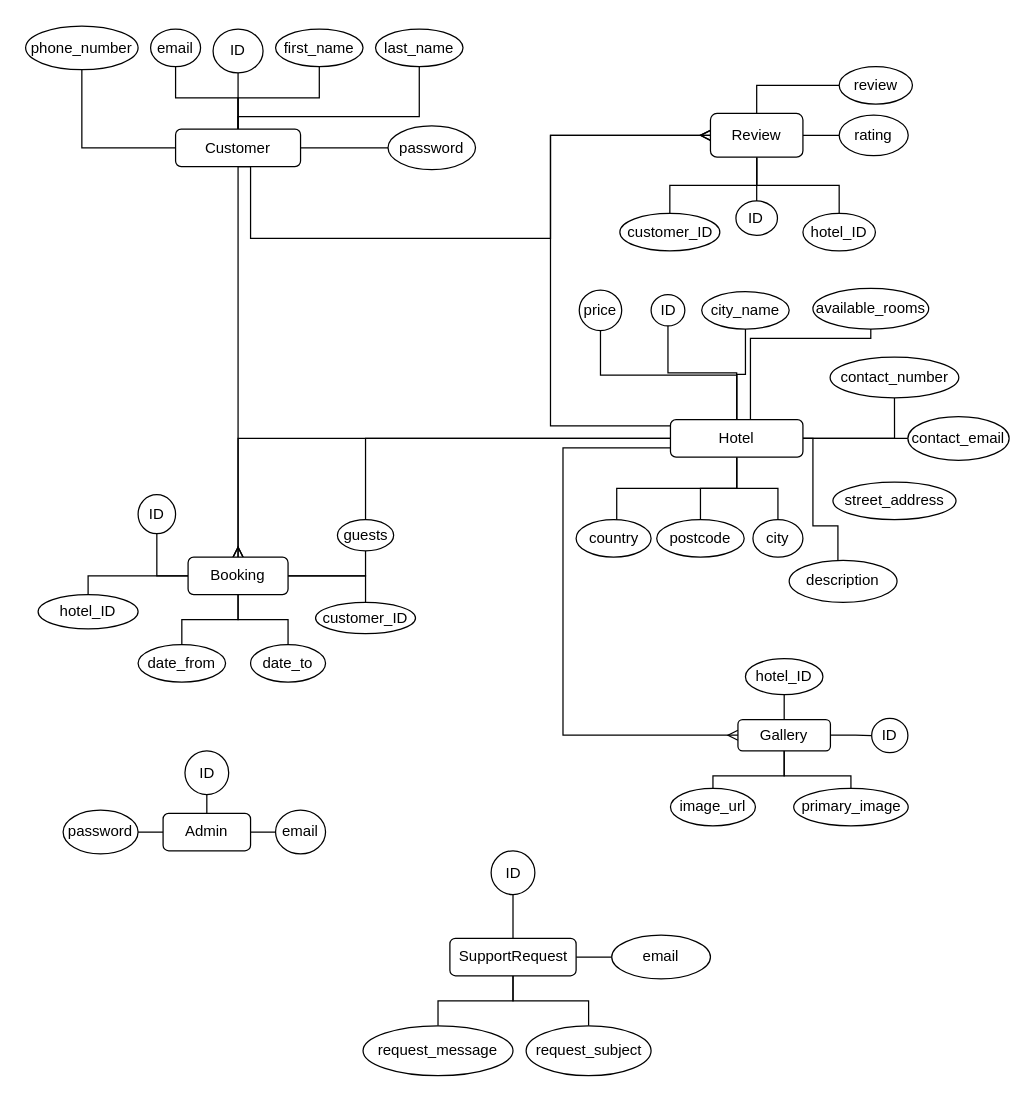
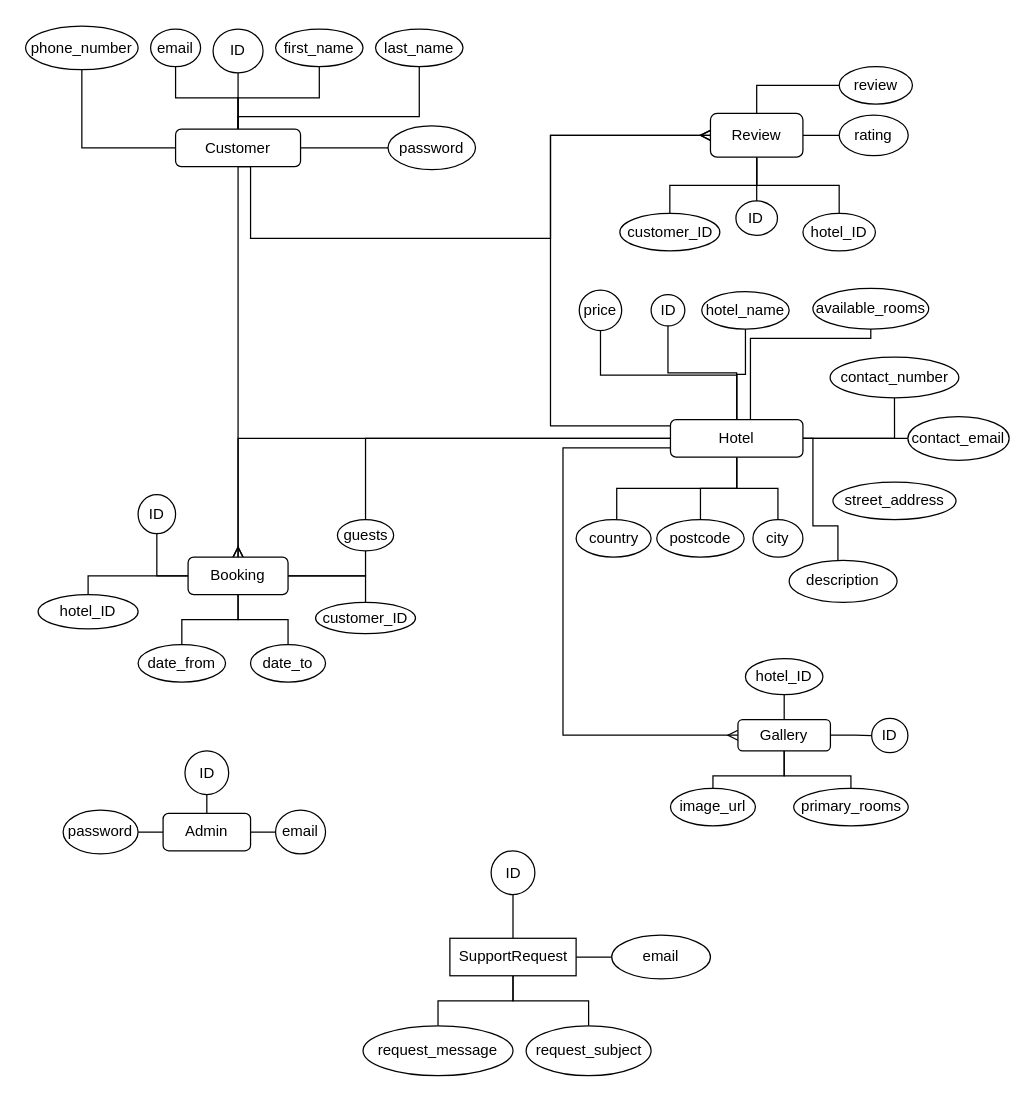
(746, 311) -> (746, 311)
(852, 807) -> (852, 807)
(513, 957) -> (513, 957)
